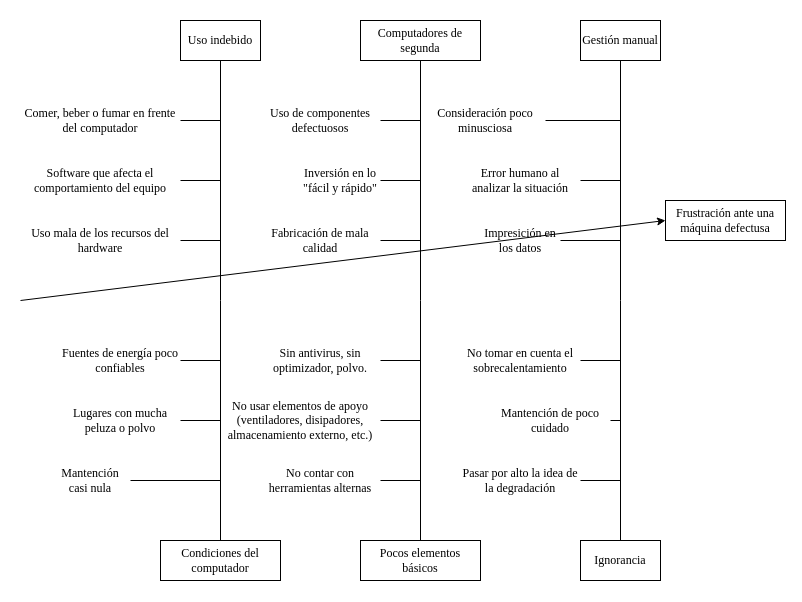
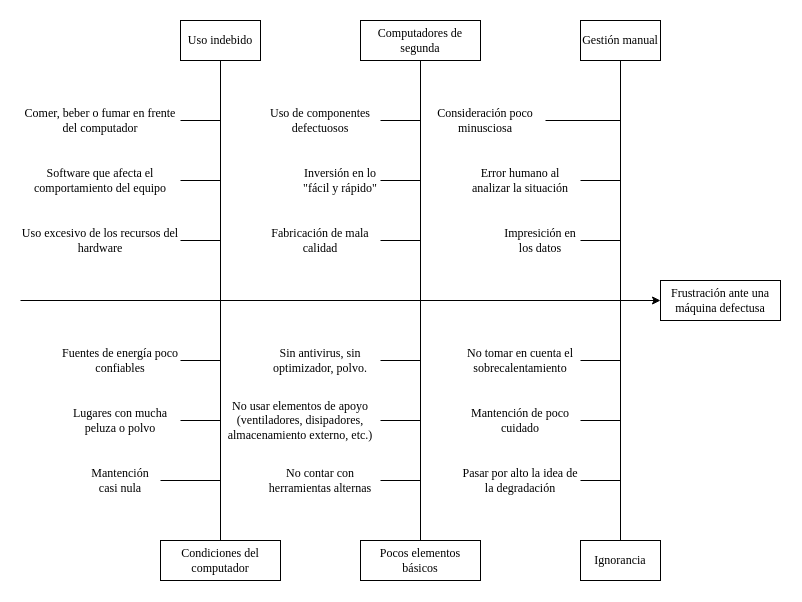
(726, 221) -> (721, 301)
(101, 241) -> (101, 241)
(521, 241) -> (541, 241)
(551, 421) -> (521, 421)
(91, 481) -> (121, 481)
